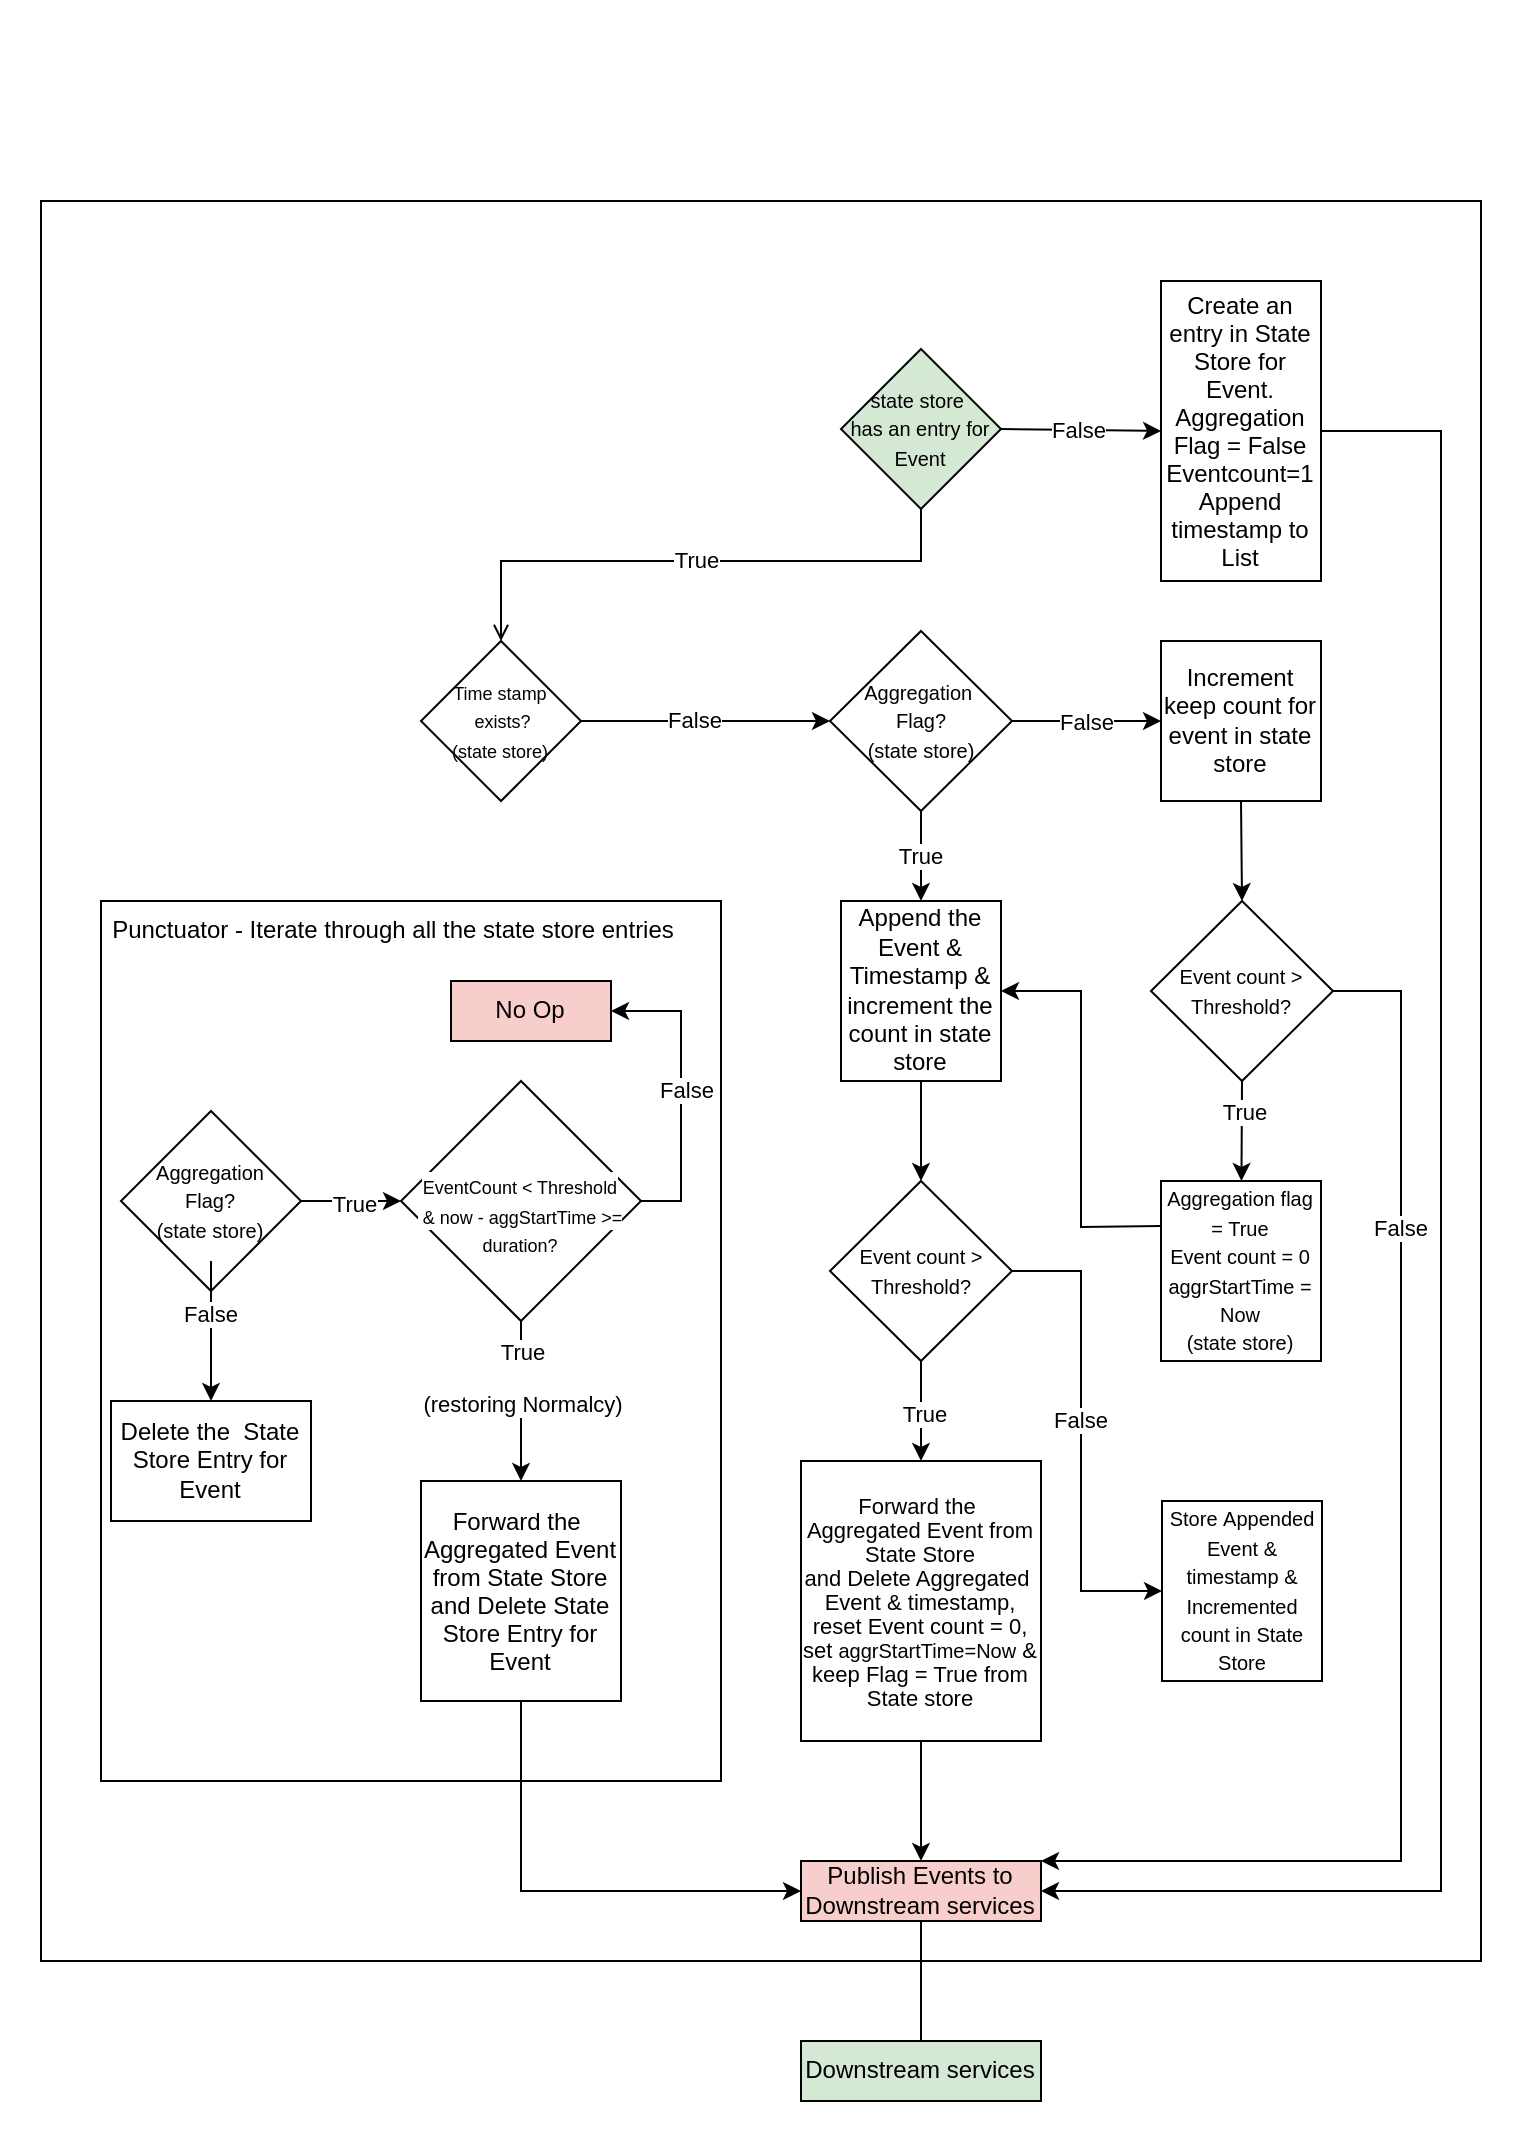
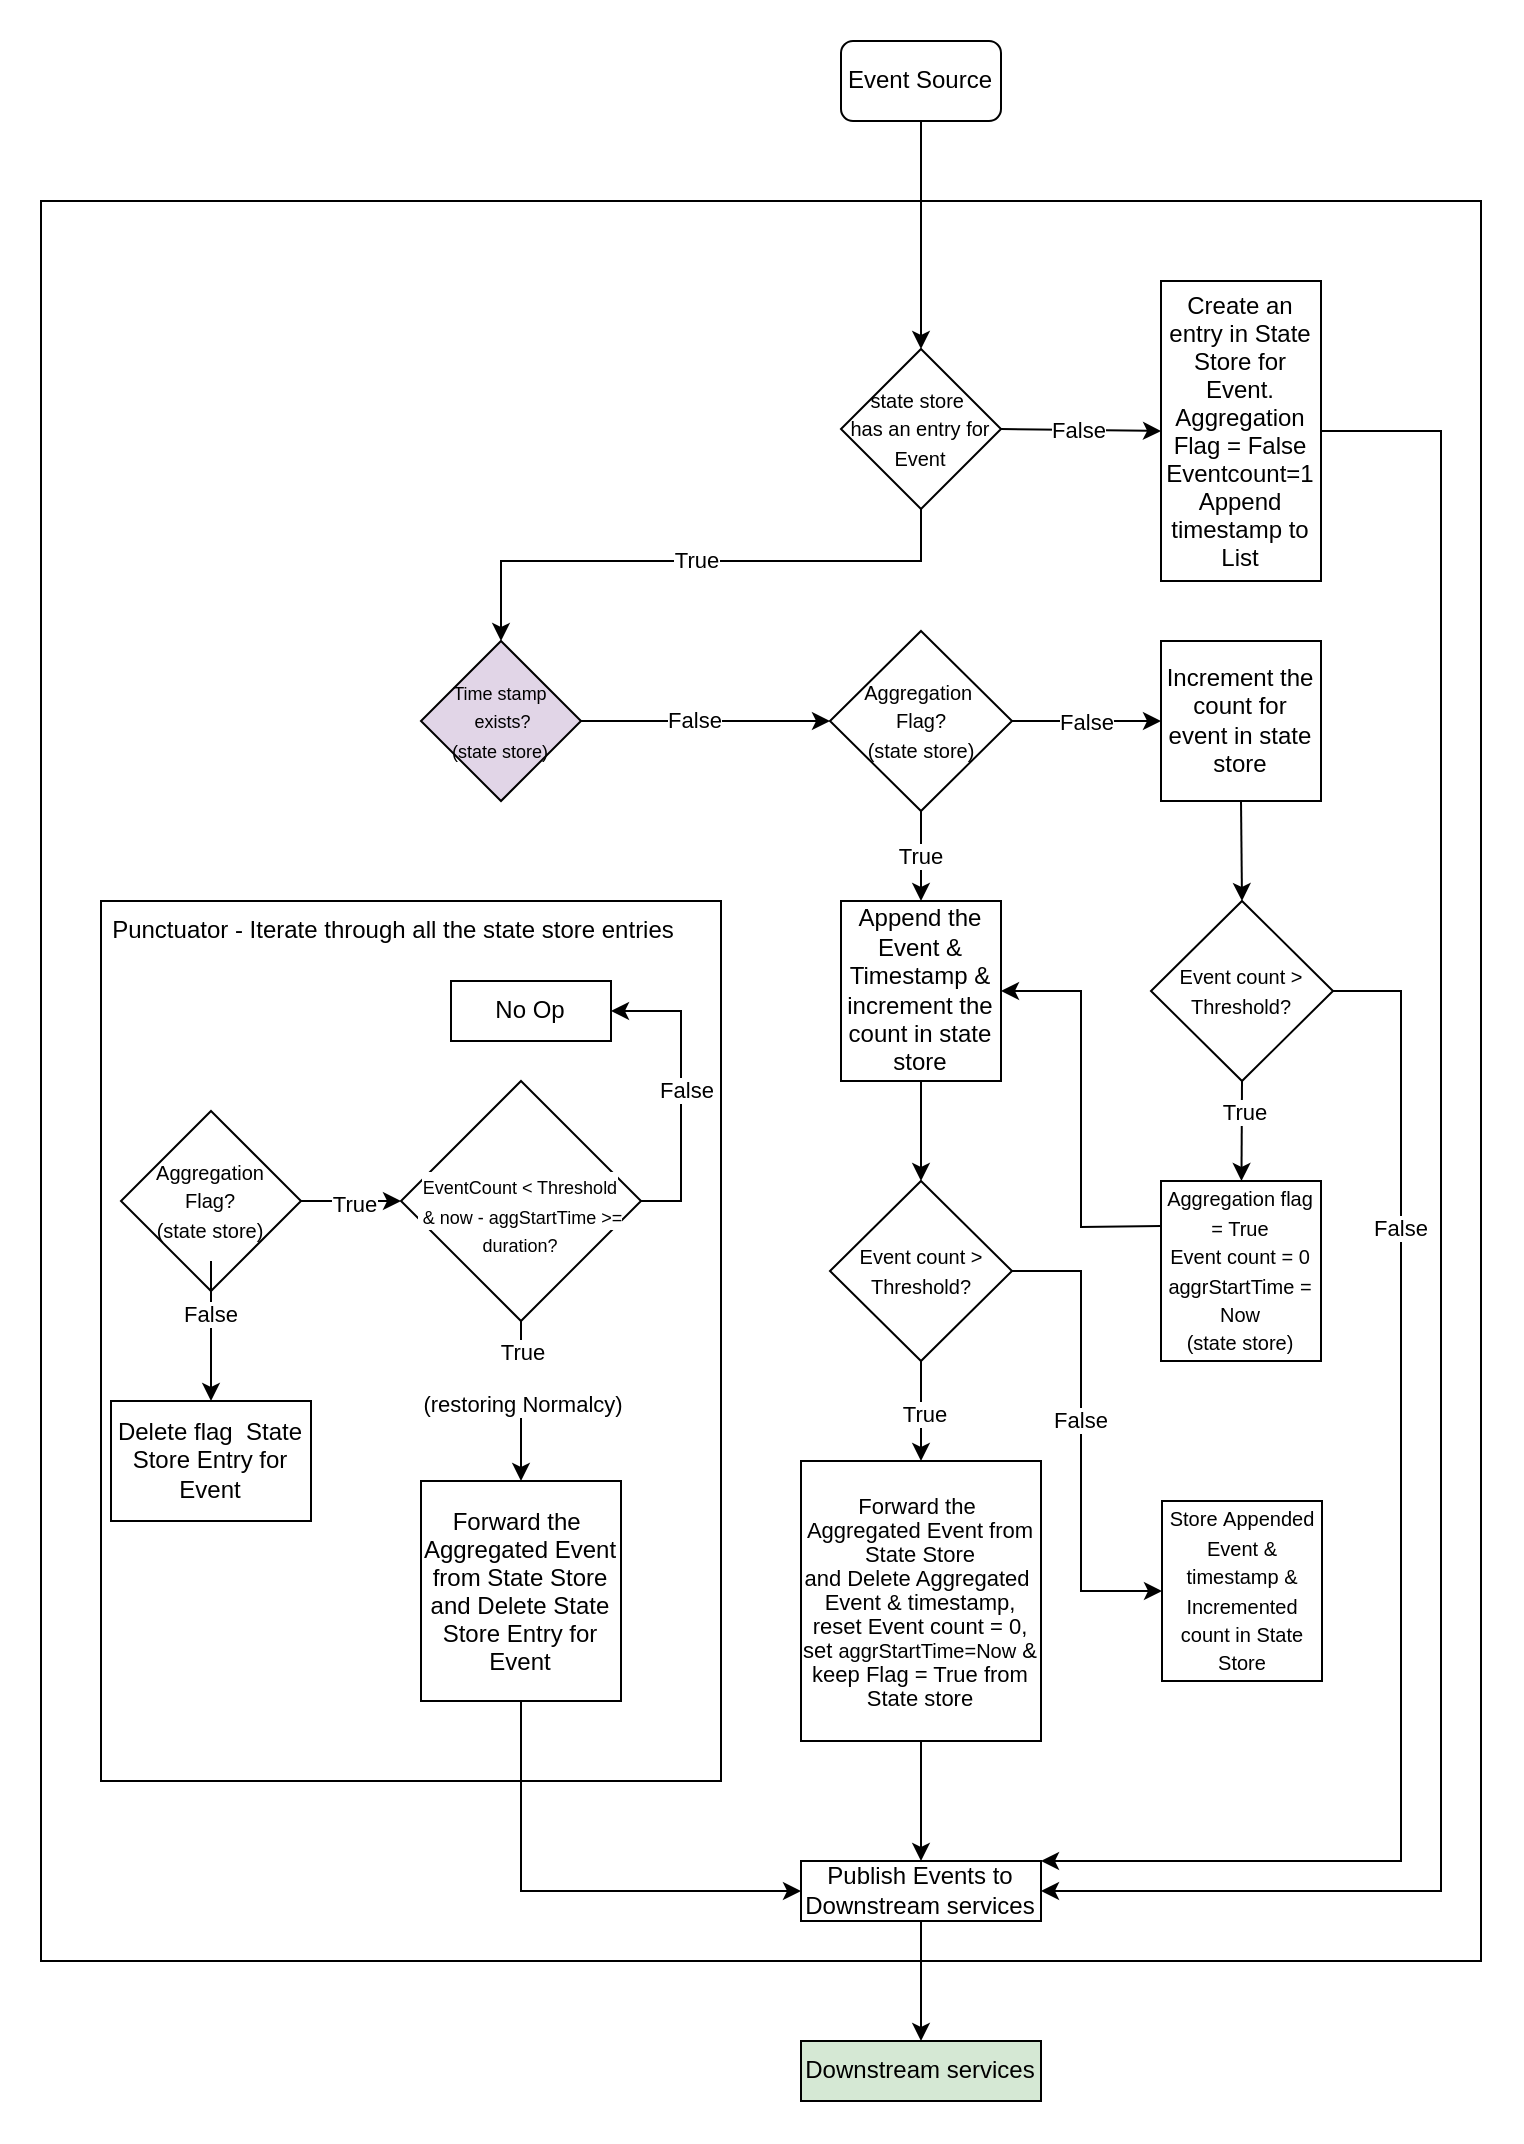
none -> (921, 81)
none -> (921, 228)
(921, 429) -> (921, 429)
(501, 628) -> (501, 626)
(501, 721) -> (501, 721)
(1241, 721) -> (1241, 721)
(531, 1011) -> (531, 1011)
(211, 1461) -> (211, 1461)
(921, 1891) -> (921, 1891)
(921, 2031) -> (921, 2026)
